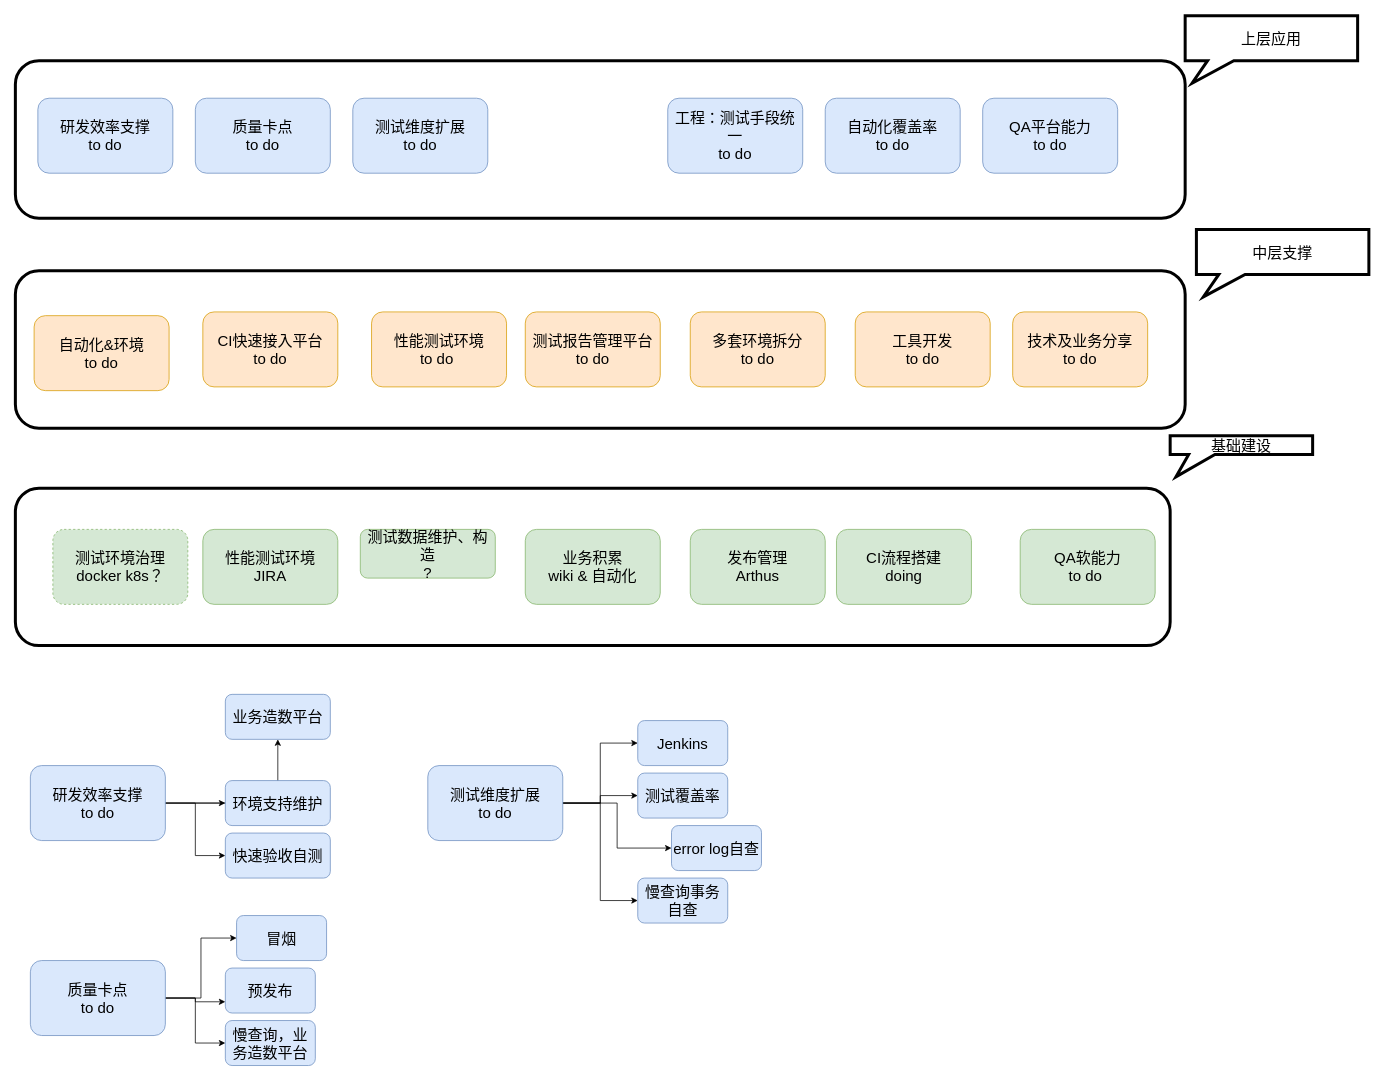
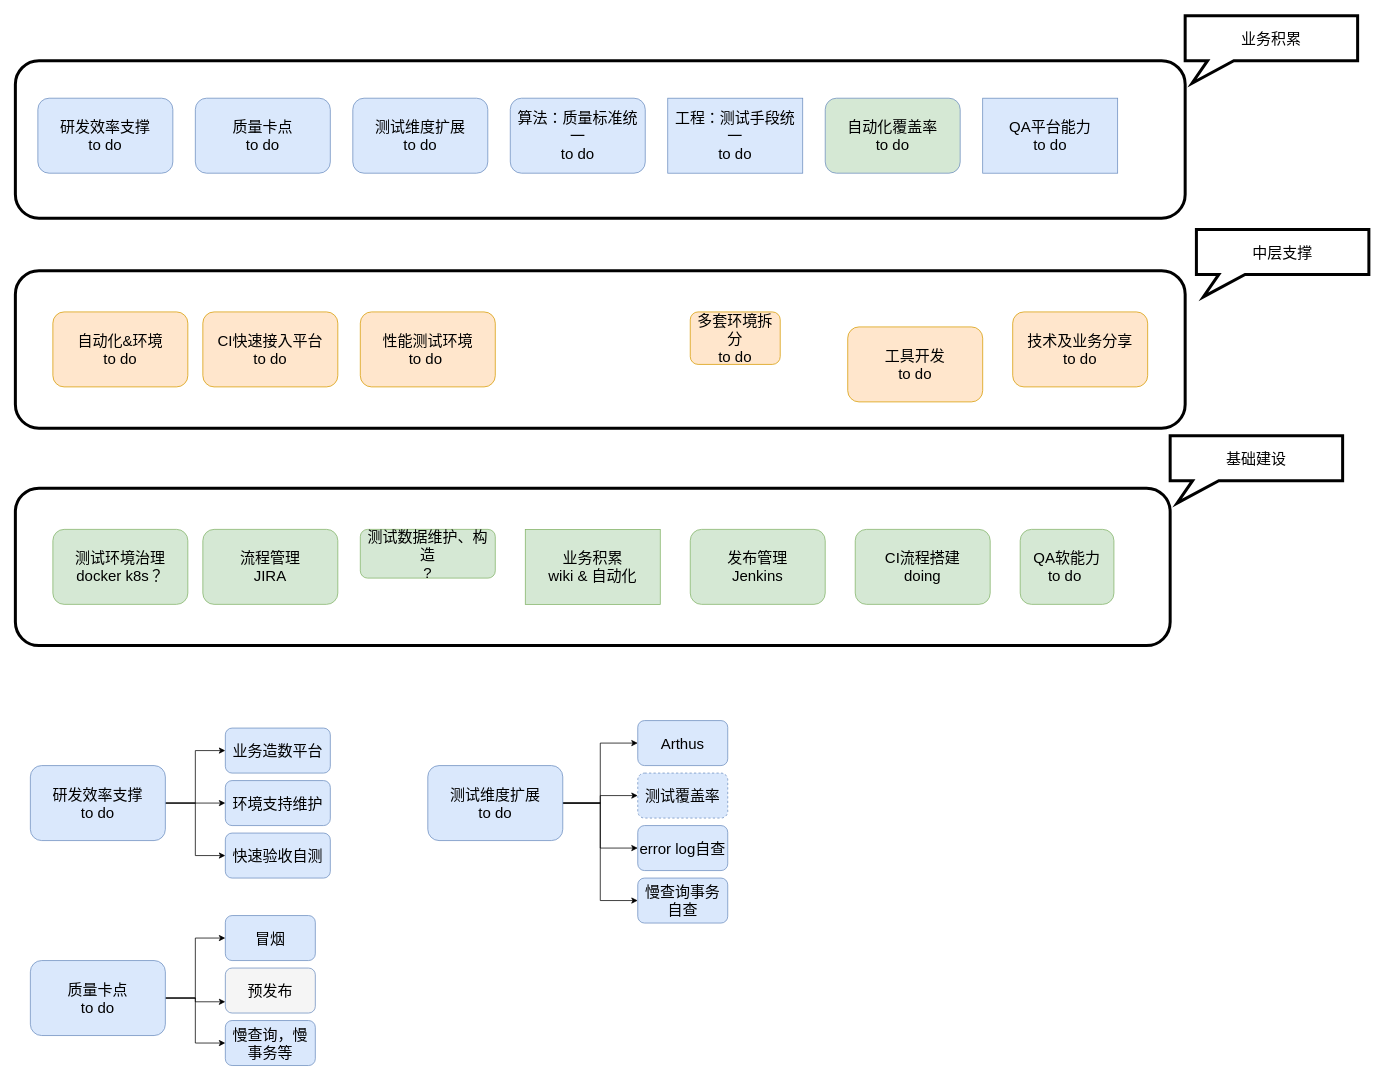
(1272, 38) -> (1272, 38)
none -> (578, 135)
(735, 135) -> (735, 135)
(893, 135) -> (893, 135)
(1050, 135) -> (1050, 135)
(439, 349) -> (428, 349)
(593, 349) -> none
(758, 349) -> (735, 338)
(923, 349) -> (915, 364)
(102, 353) -> (120, 349)
(1242, 456) -> (1257, 469)
(120, 567) -> (120, 567)
(270, 567) -> (270, 567)
(593, 567) -> (593, 567)
(758, 567) -> (758, 567)
(904, 567) -> (923, 567)
(1088, 567) -> (1067, 567)
(278, 717) -> (278, 750)
(683, 743) -> (683, 743)
(683, 795) -> (683, 795)
(717, 848) -> (683, 848)
(282, 938) -> (270, 938)
(270, 990) -> (270, 990)
(270, 1043) -> (270, 1043)
